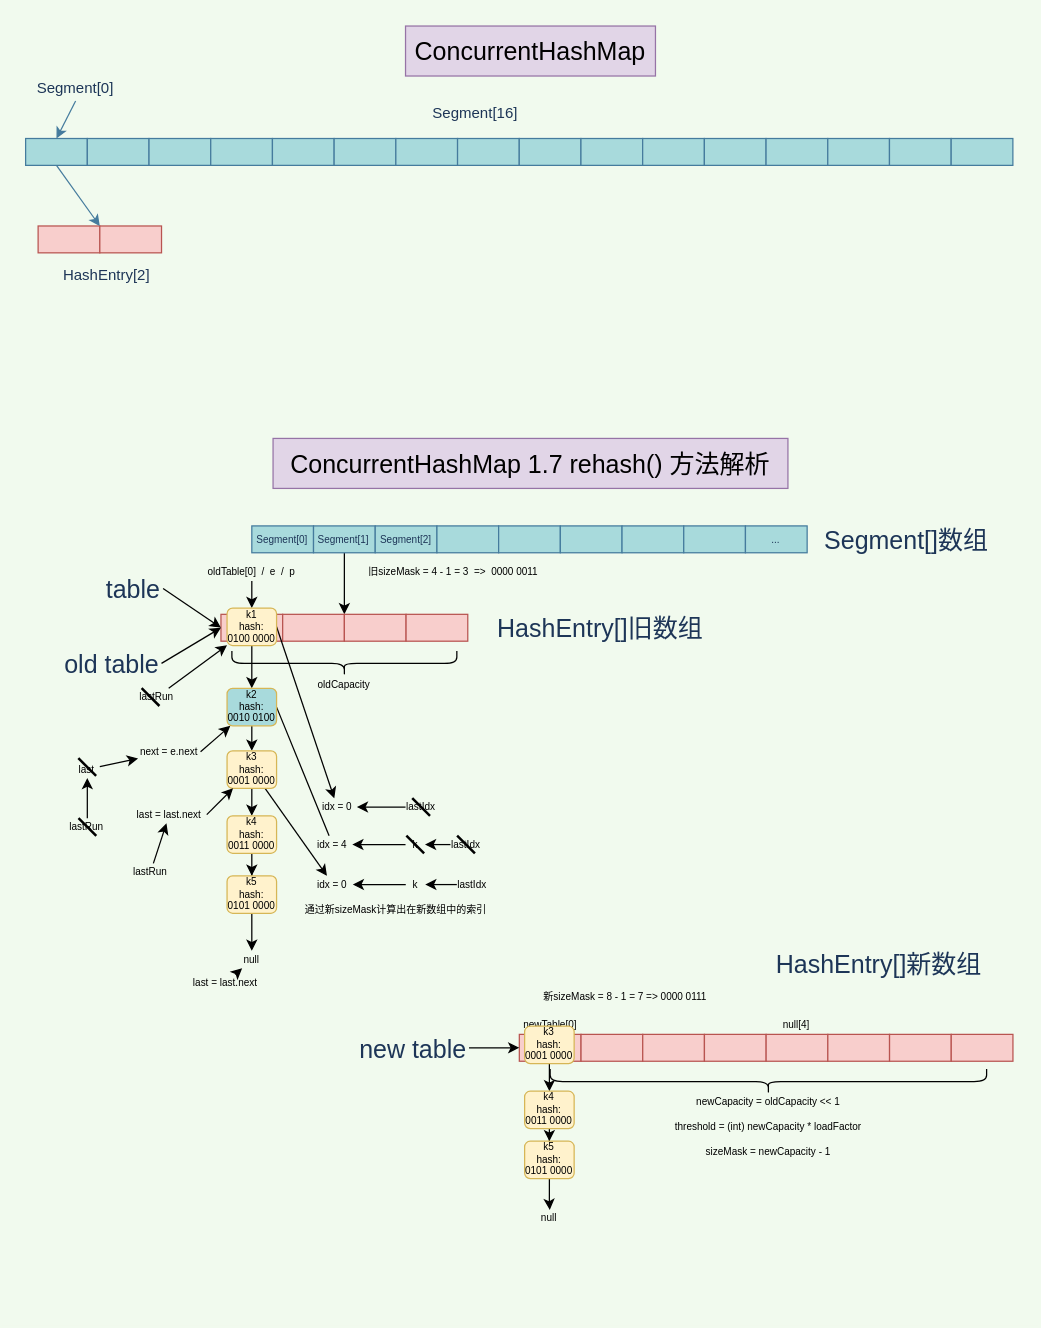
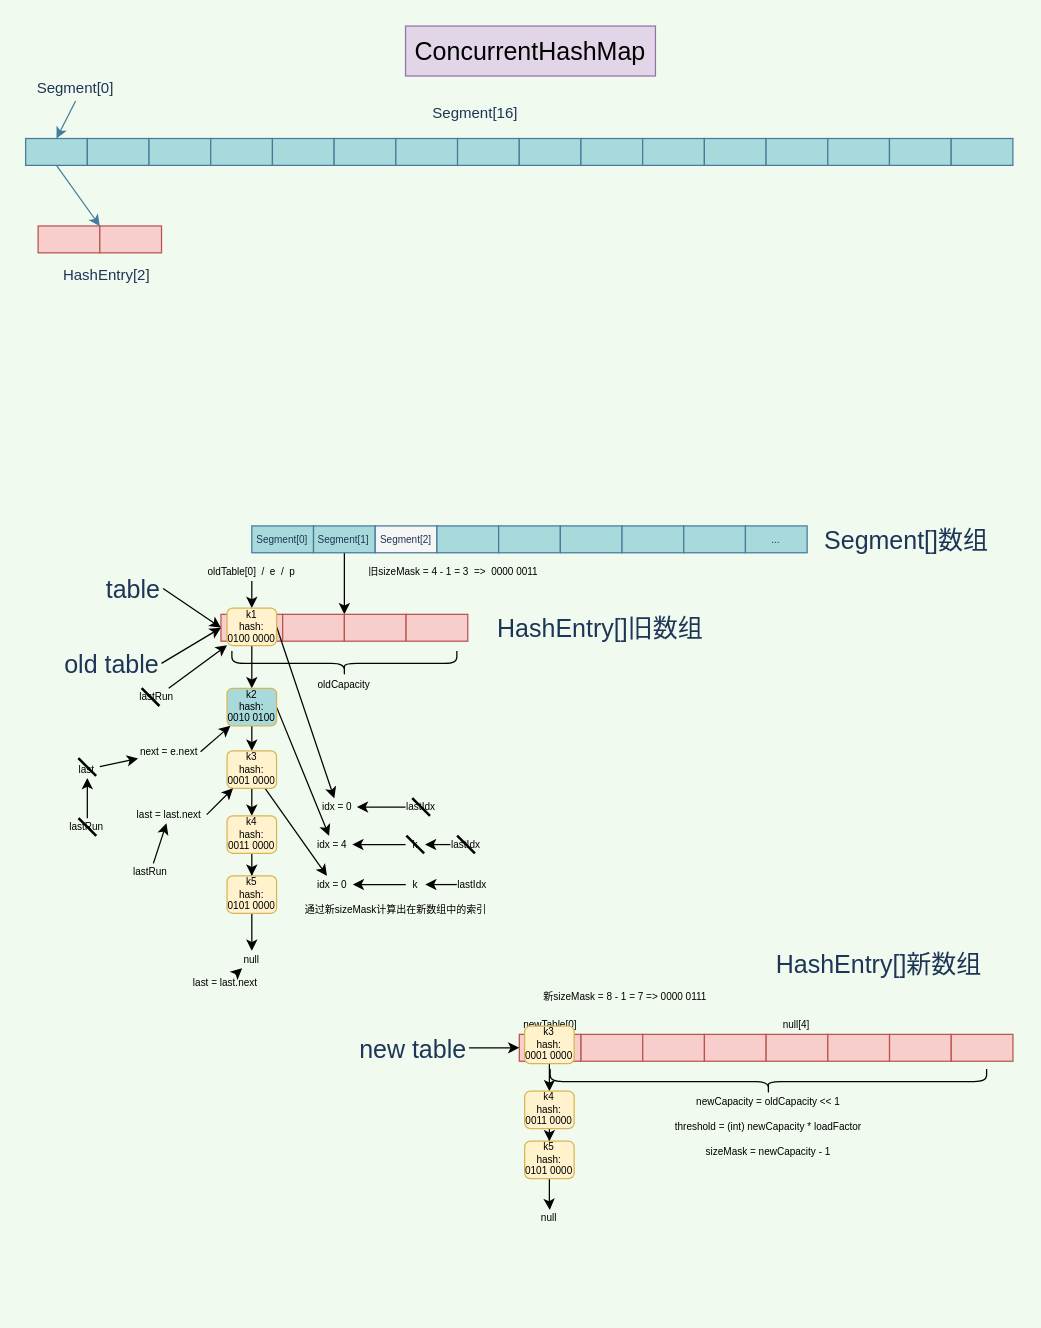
(531, 463) -> none
(406, 539) -> (406, 539)
(327, 829) -> (325, 826)
